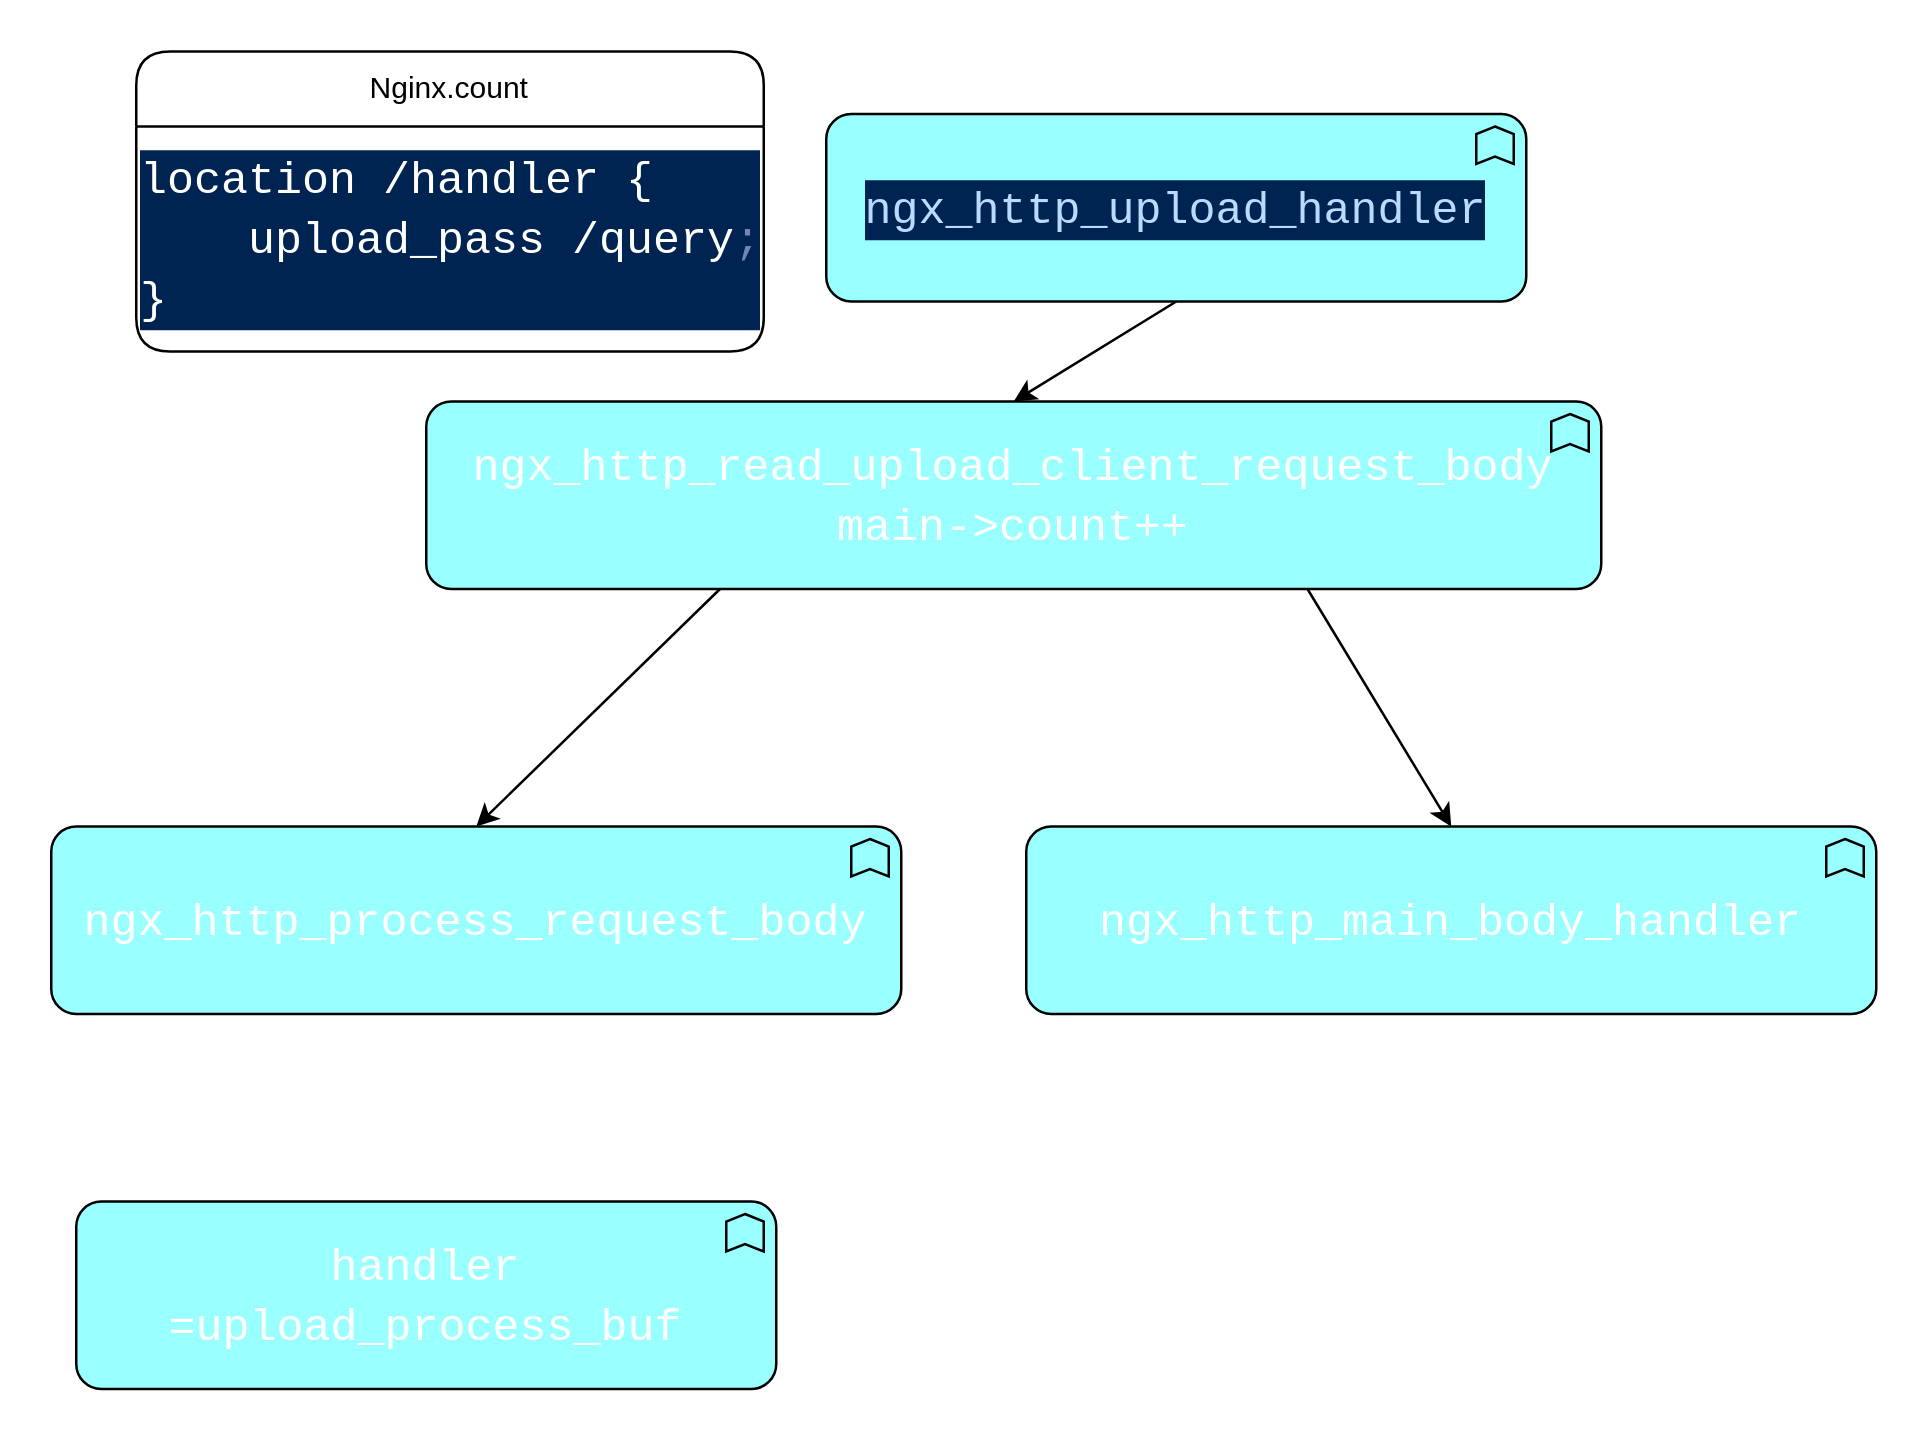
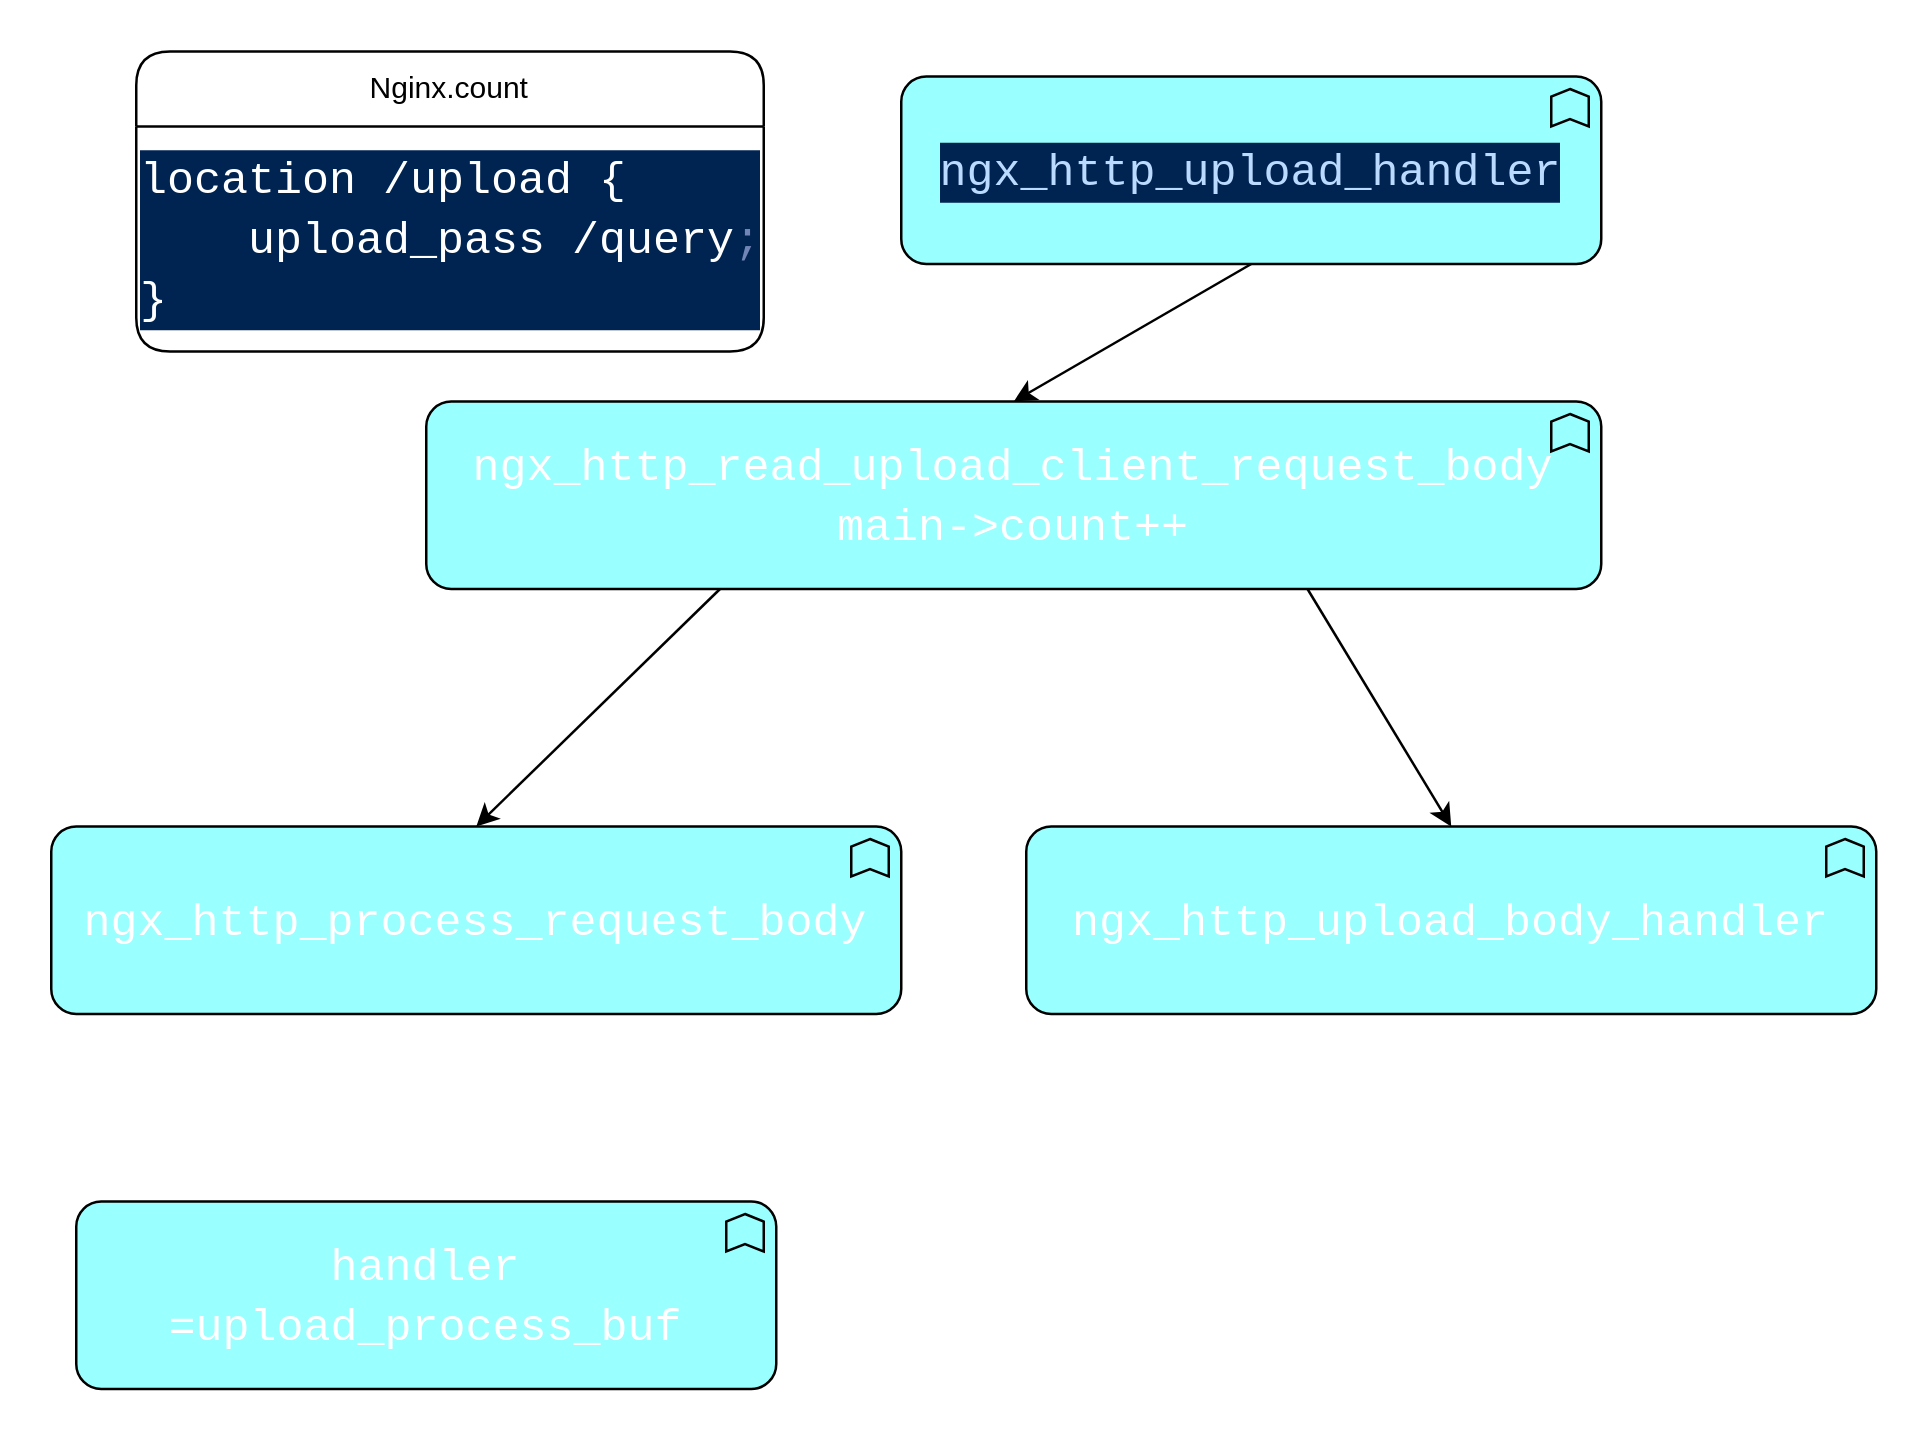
(1176, 208) -> (1251, 170)
(289, 239) -> (289, 239)
(1451, 921) -> (1451, 921)
